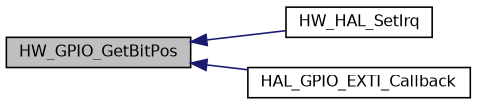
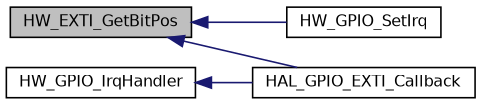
(359, 22) -> (364, 22)
(99, 52) -> (101, 22)
none -> (101, 83)
